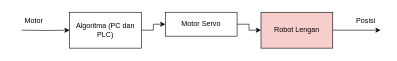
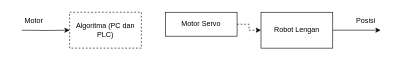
(153, 24) -> none
(249, 25) -> (249, 25)
(105, 30) -> (105, 30)
(297, 30) -> (297, 30)
